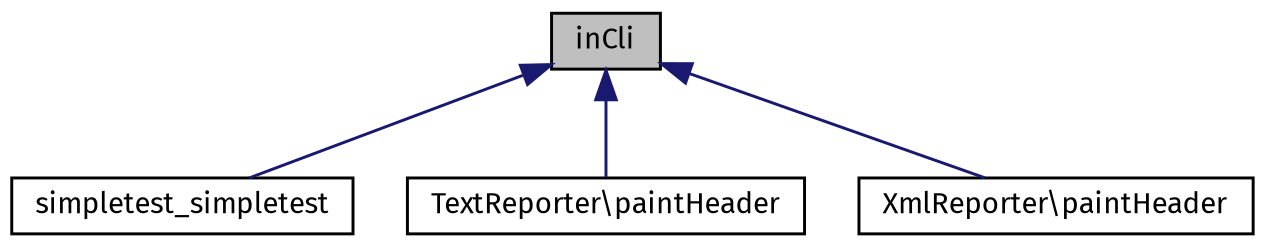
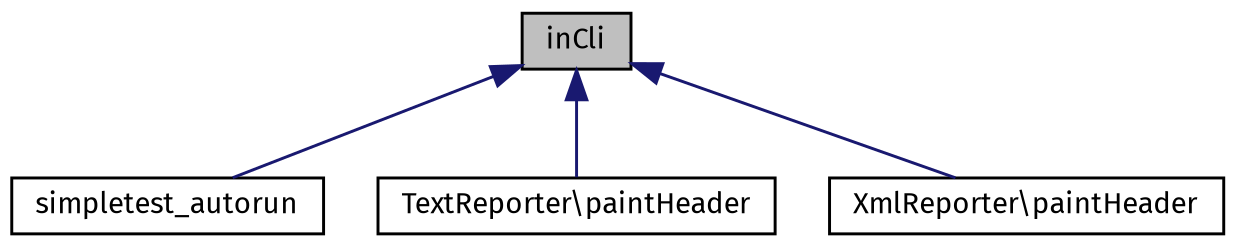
(182, 206) -> (168, 206)
